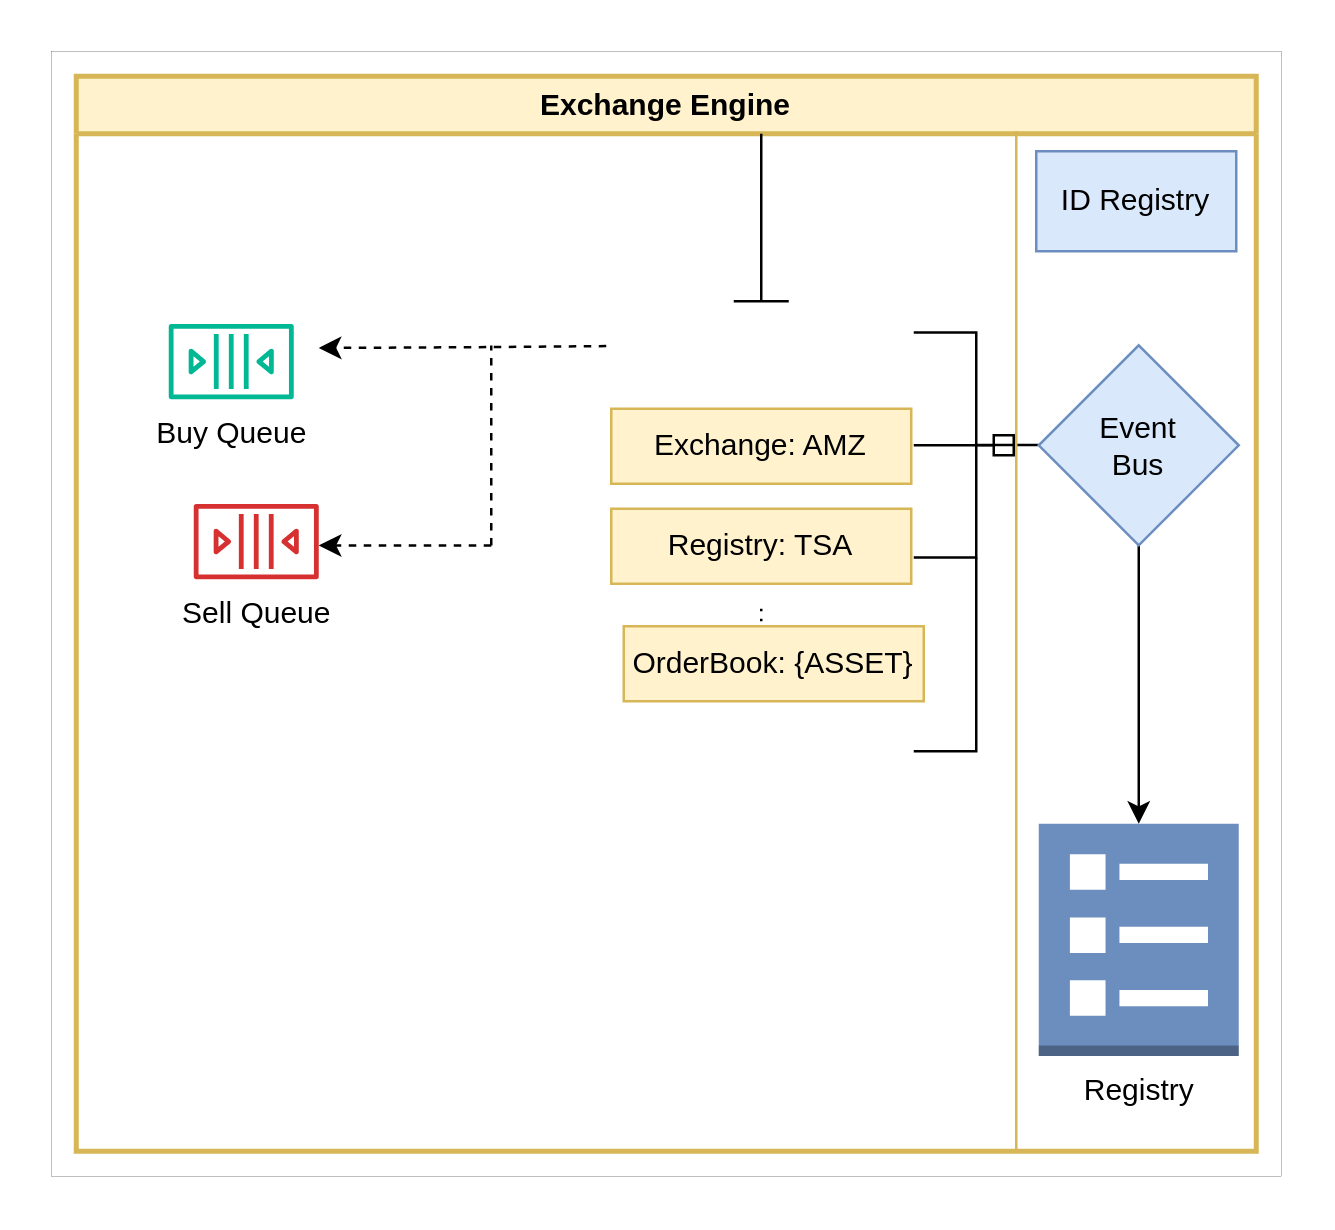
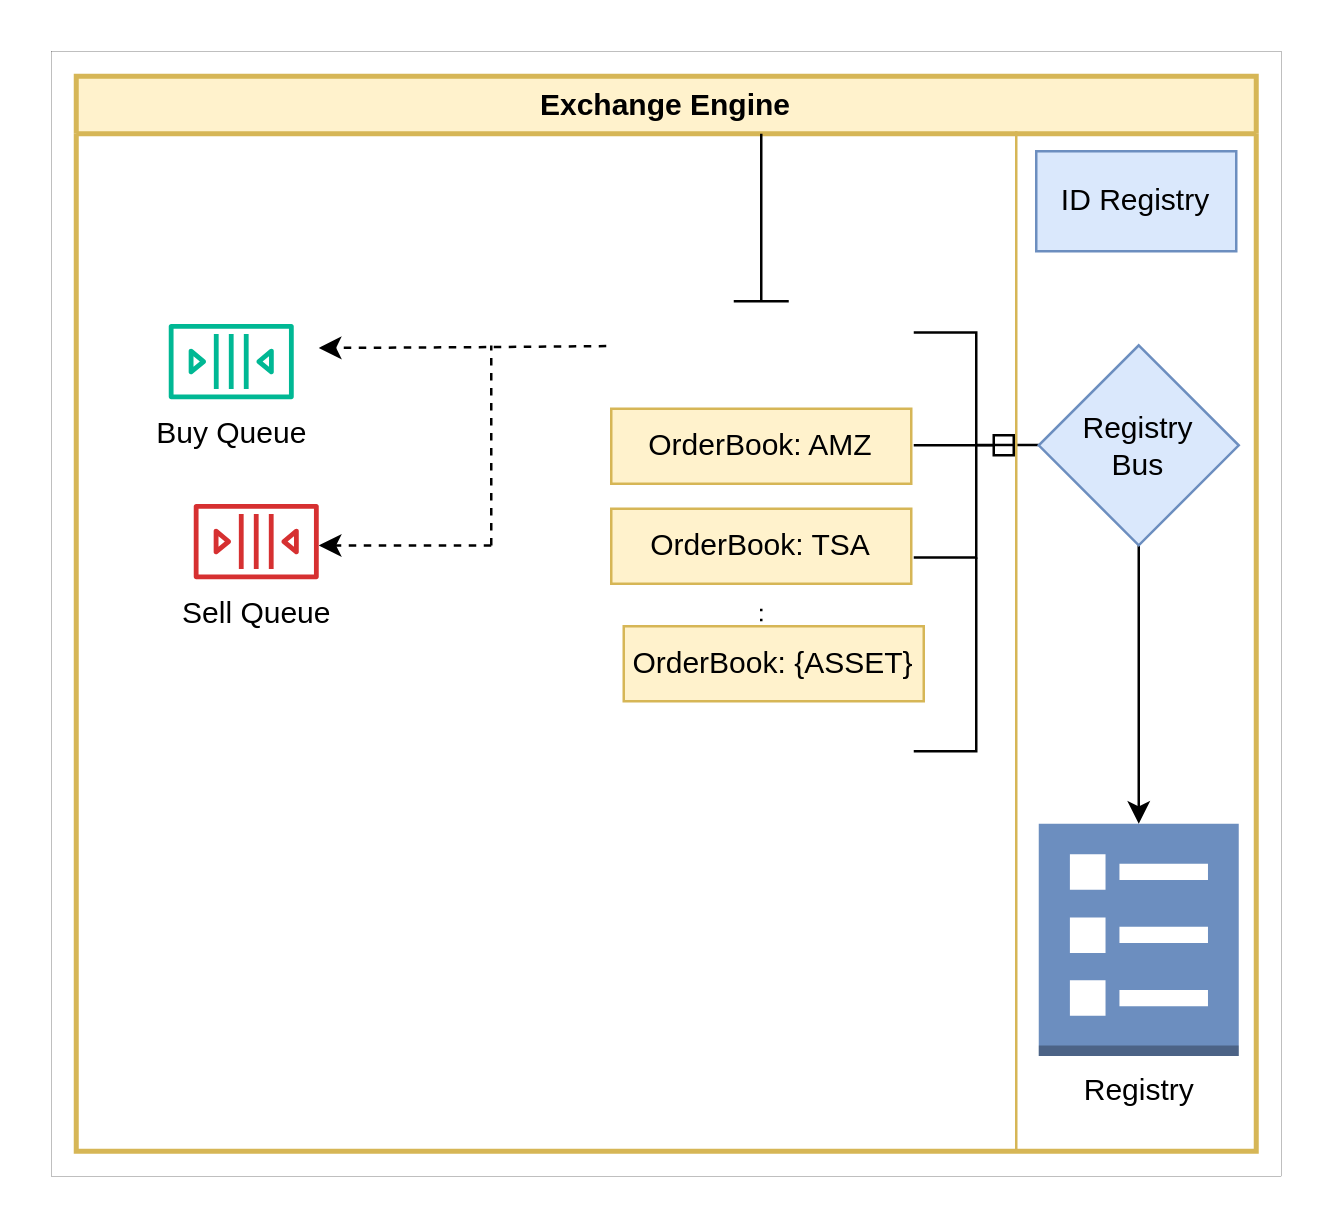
(761, 446) -> (761, 446)
(1139, 446) -> (1139, 446)
(761, 546) -> (761, 546)
